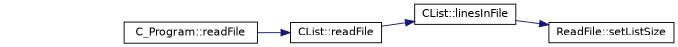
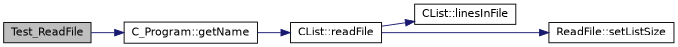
(528, 22) -> (461, 33)
none -> (47, 33)
(191, 33) -> (191, 33)
